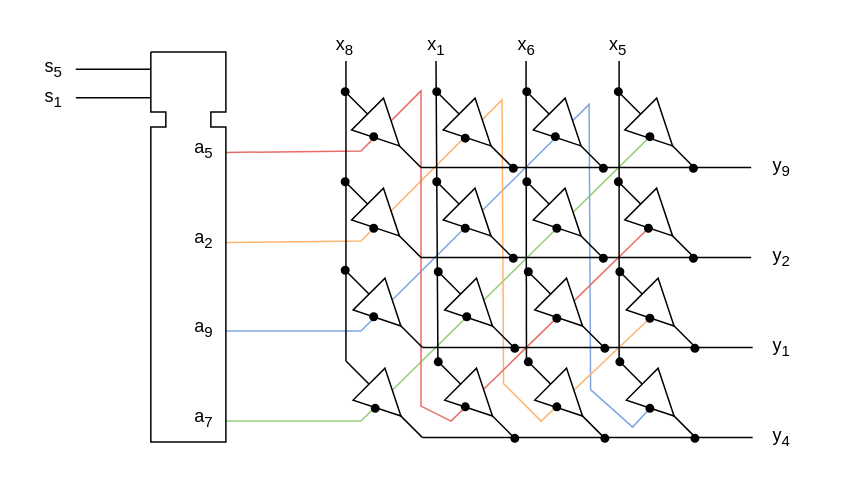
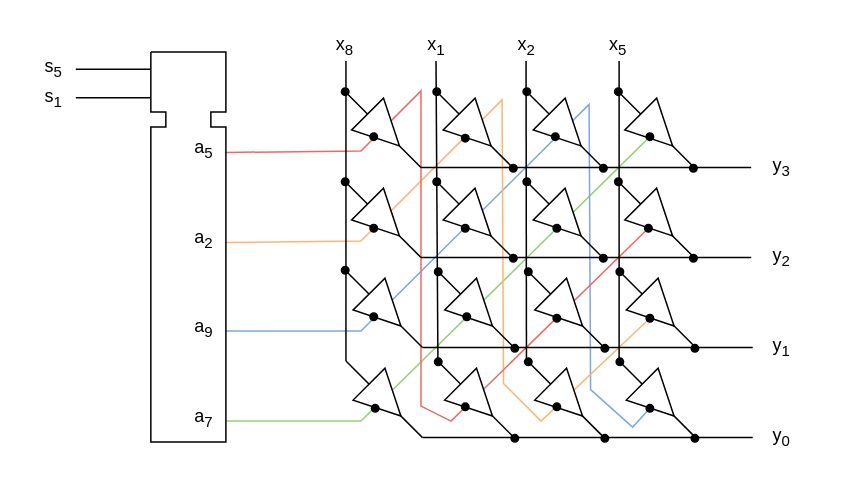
(527, 46) -> (527, 46)
(782, 167) -> (782, 167)
(782, 437) -> (782, 437)
